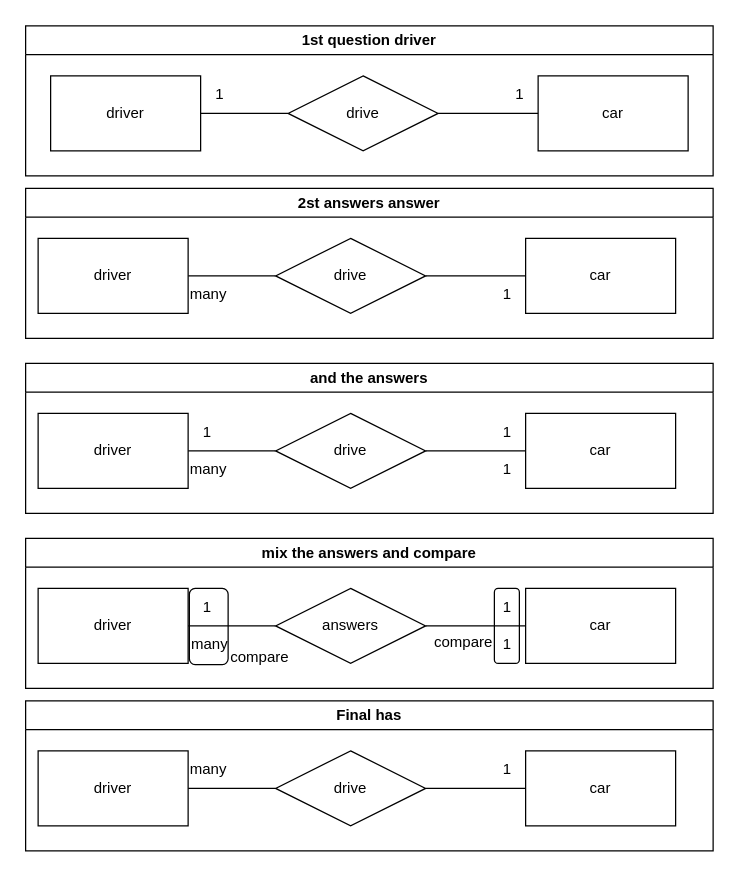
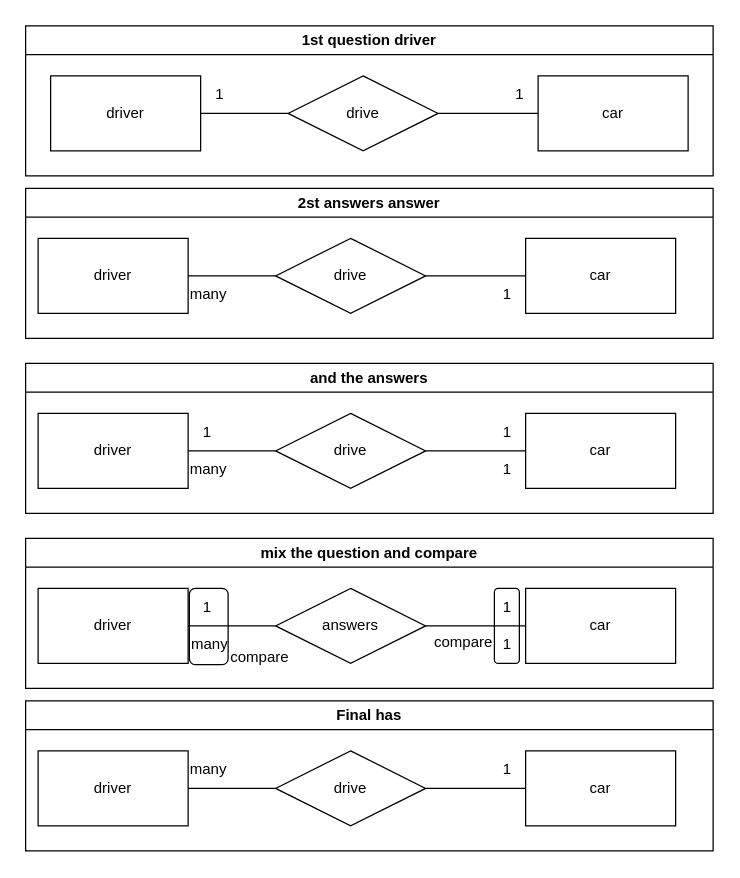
(369, 553) -> (369, 553)
